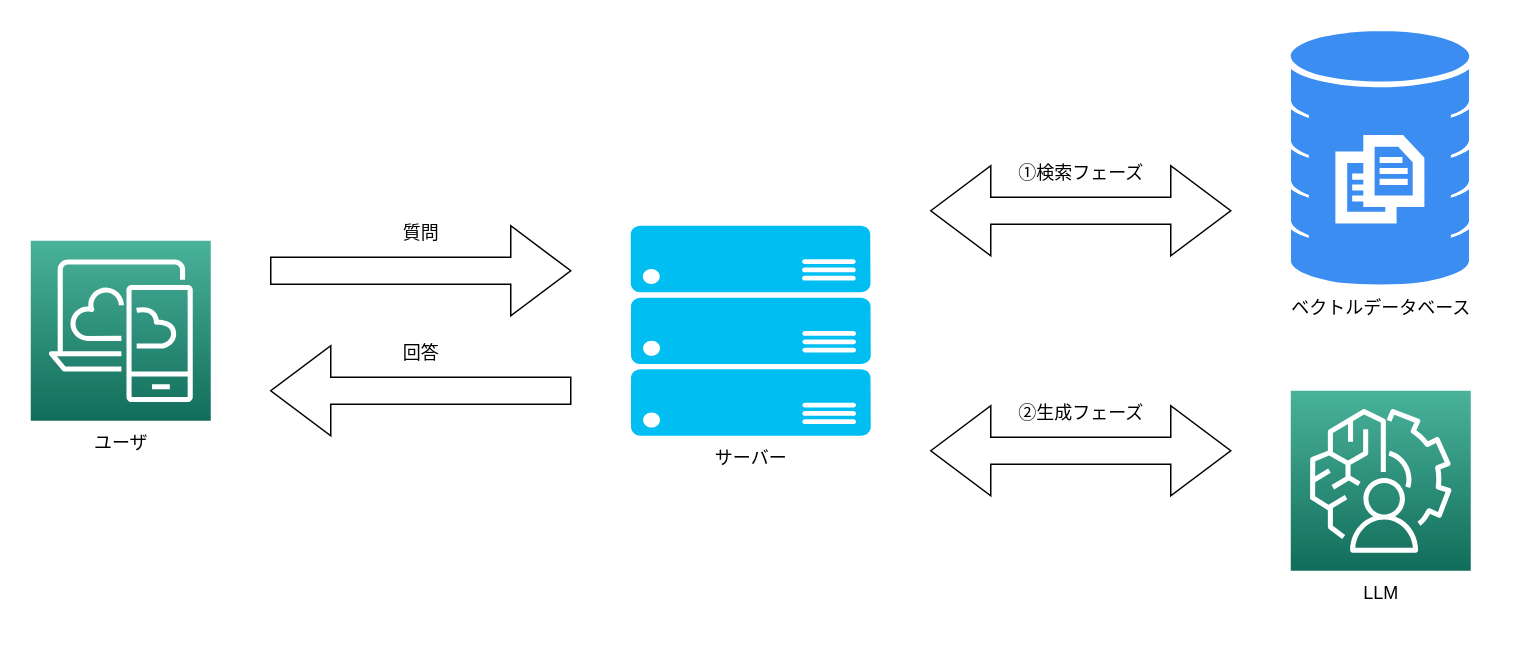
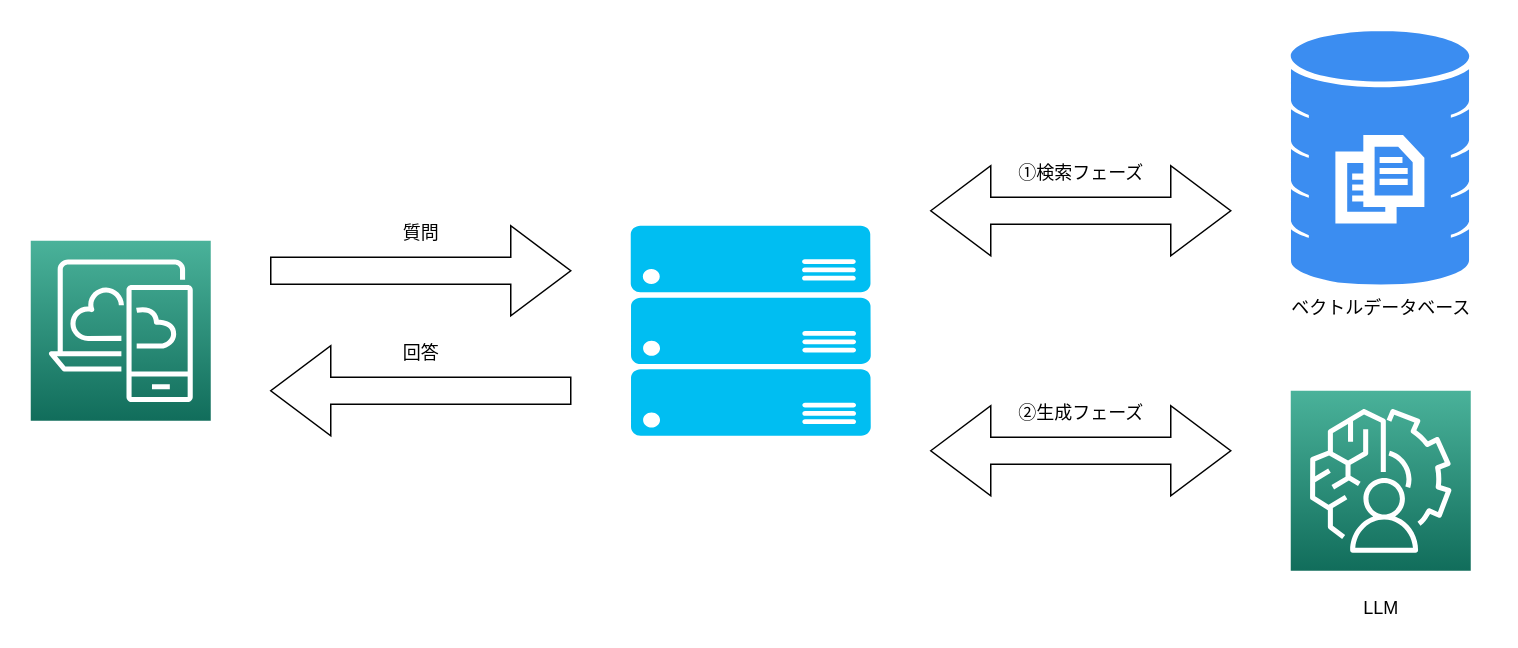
(121, 443) -> none
(751, 458) -> none
(1381, 593) -> (1381, 608)
